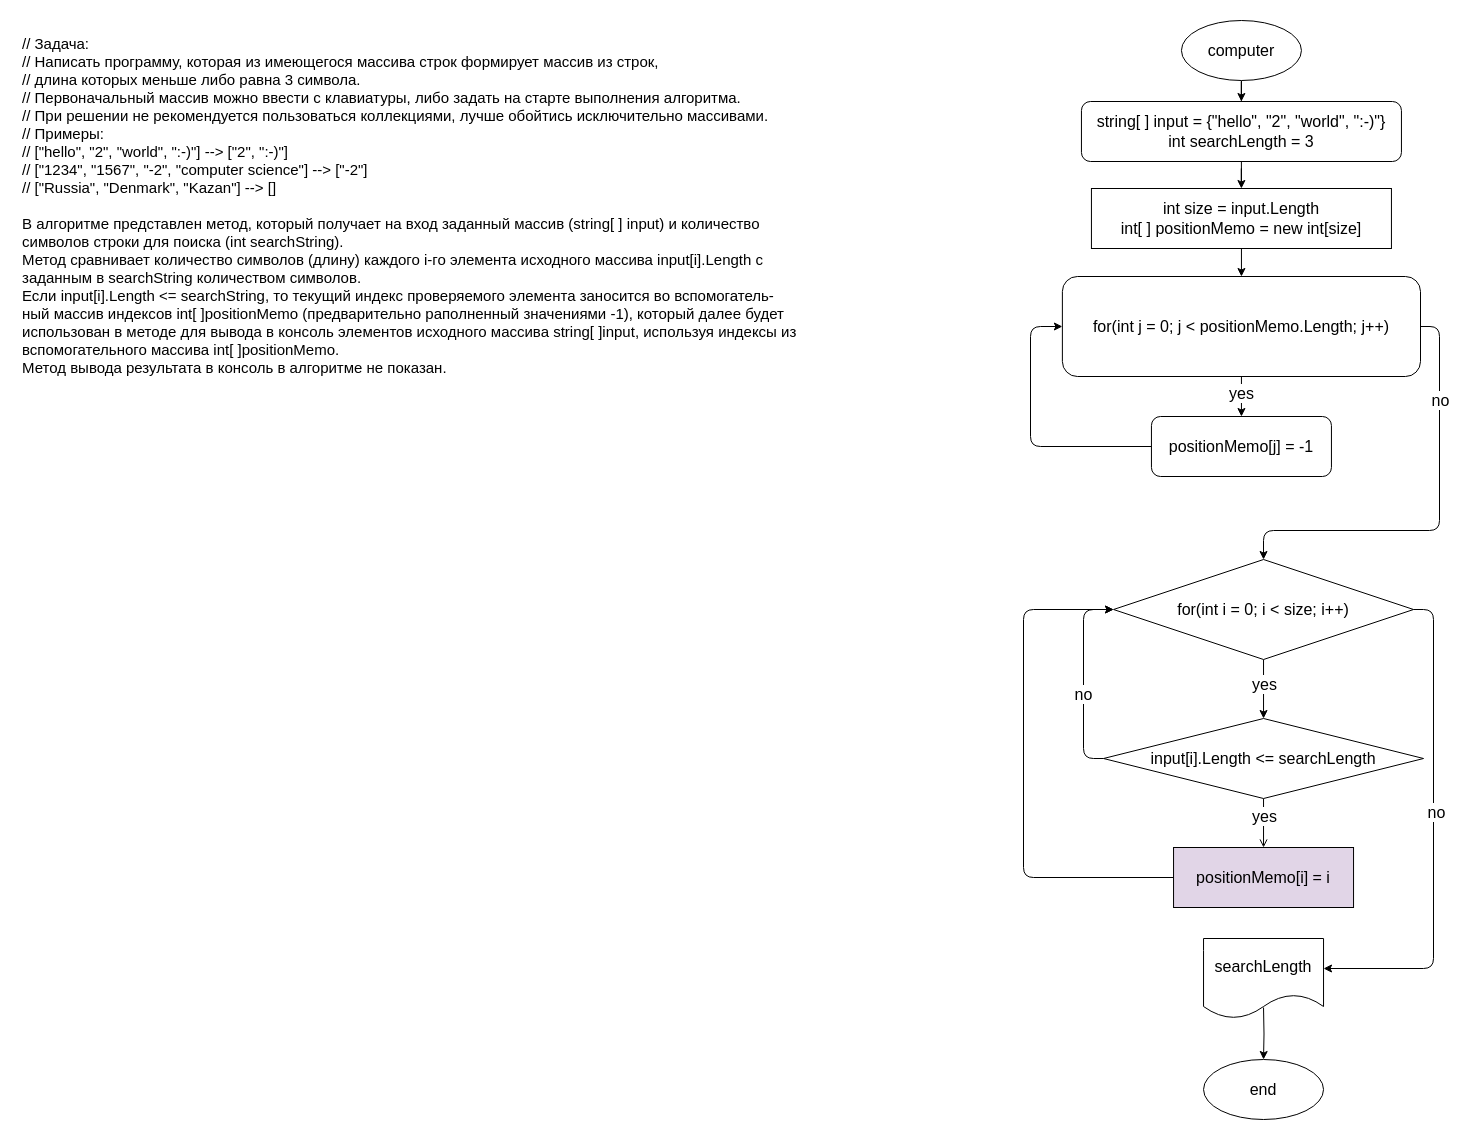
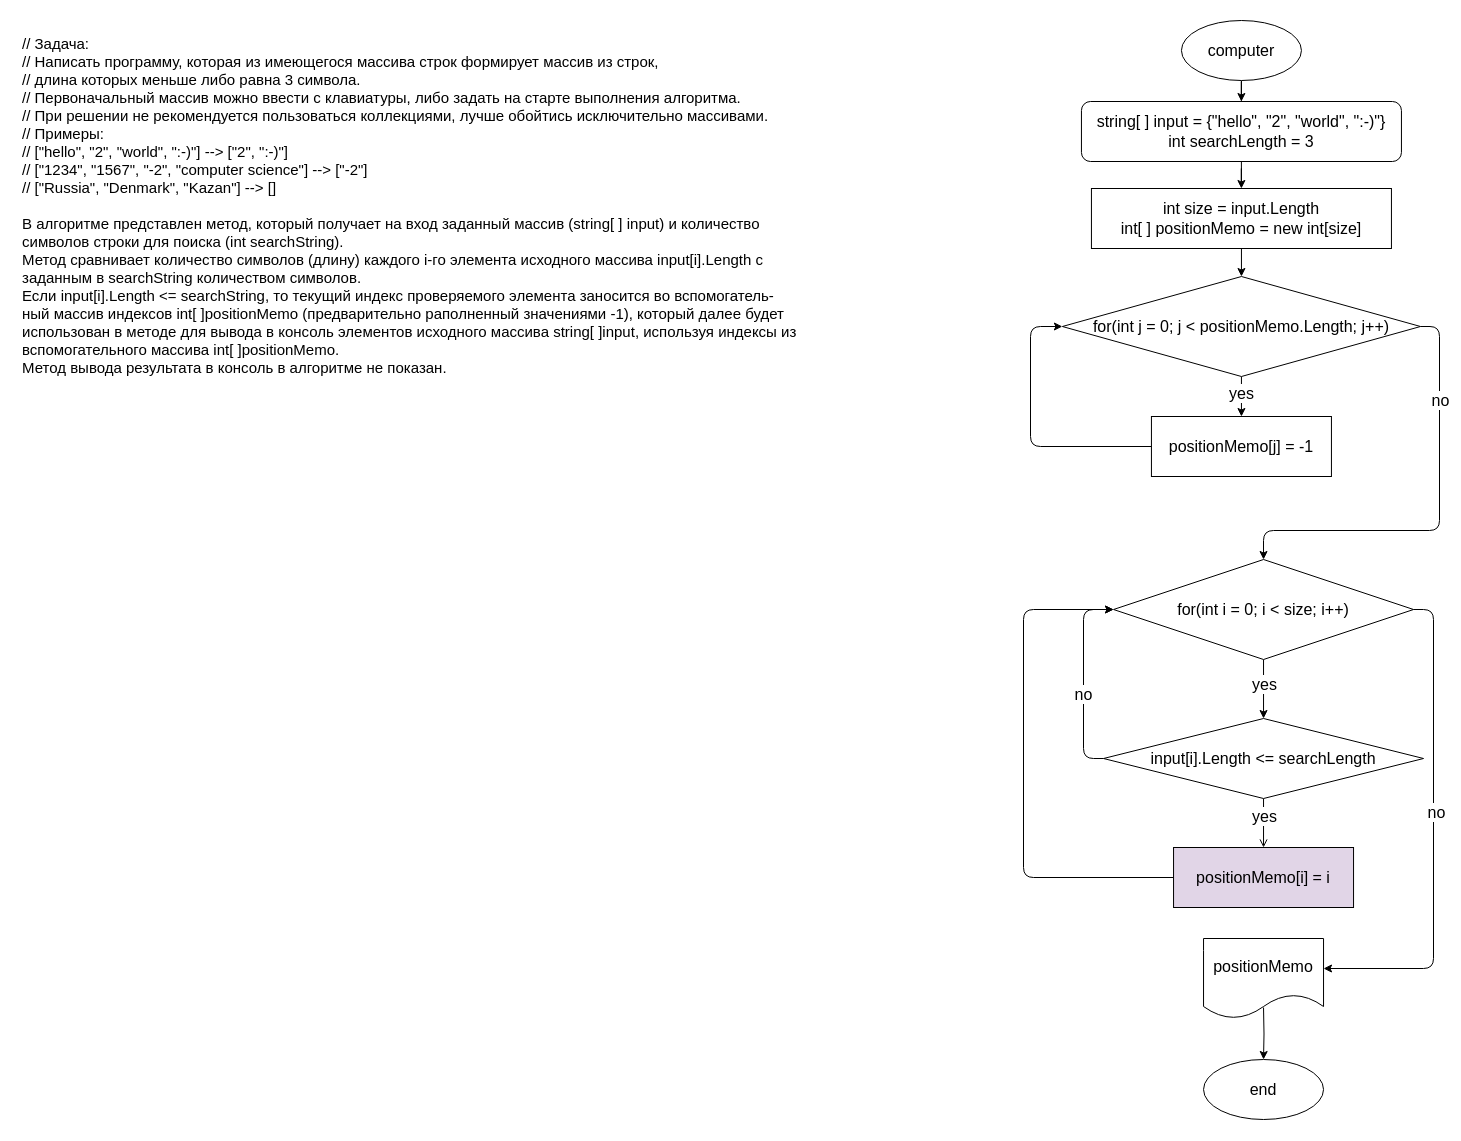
(1241, 327) -> (1241, 327)
(1241, 447) -> (1241, 447)
(1264, 967) -> (1264, 967)
